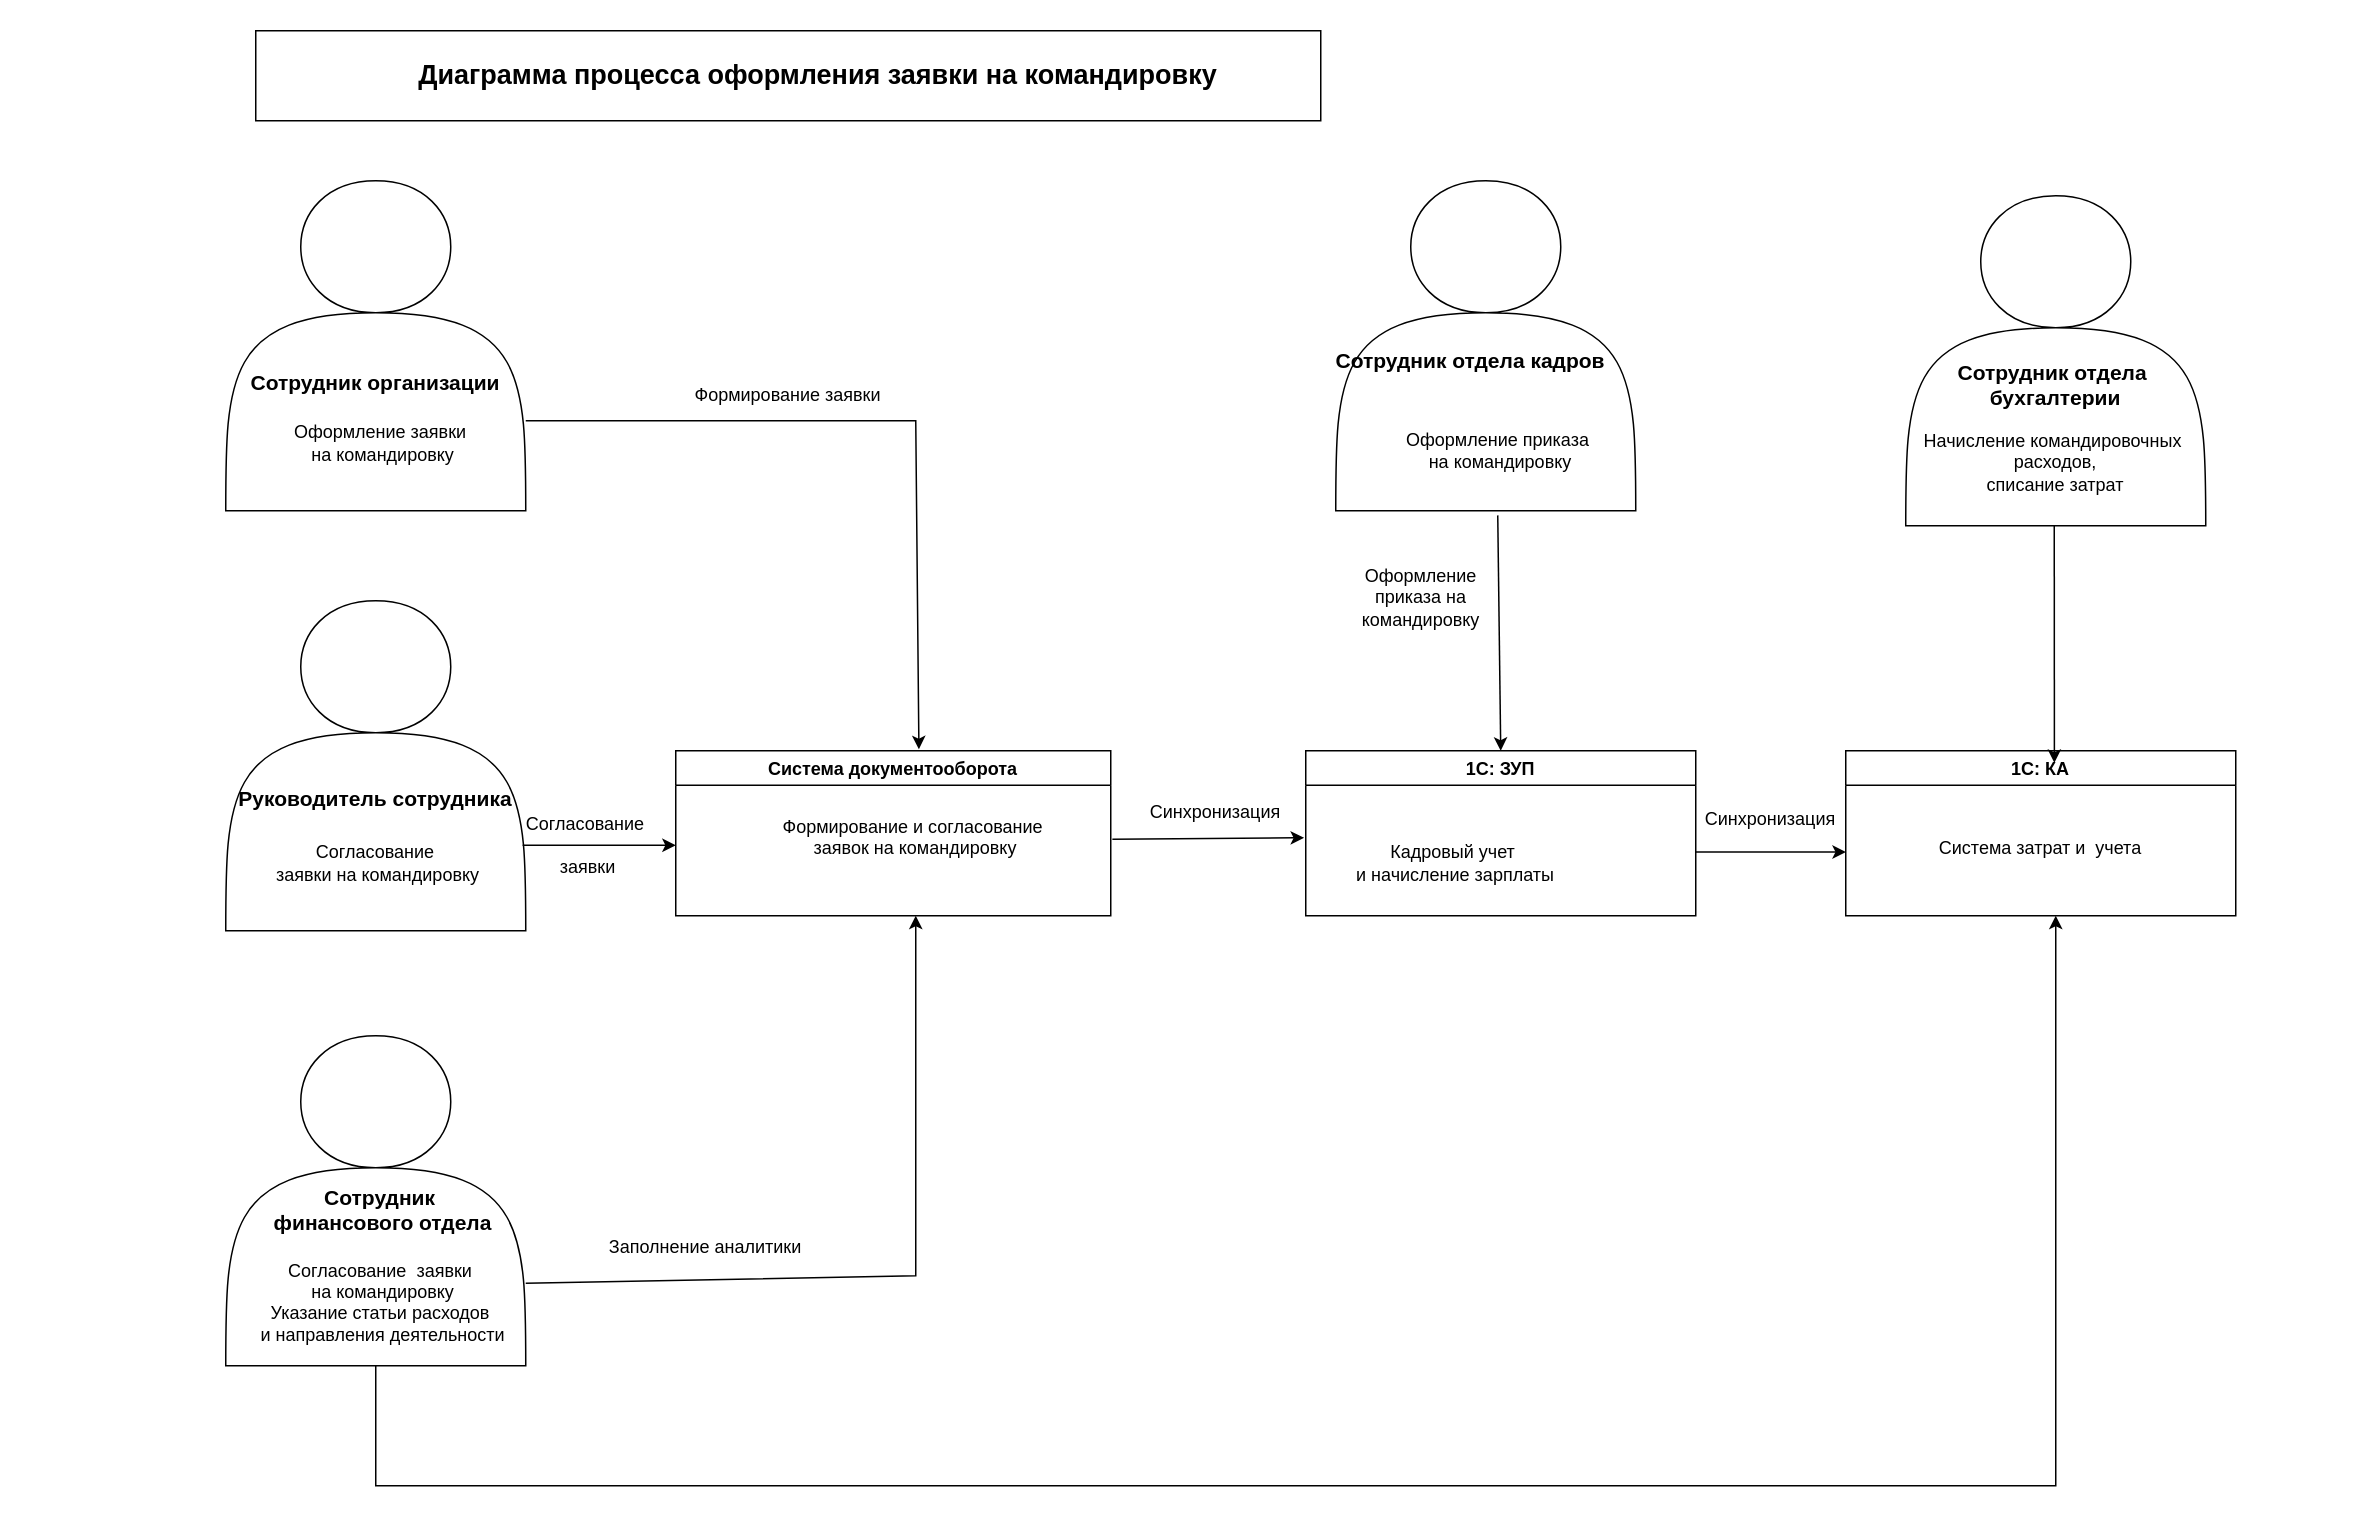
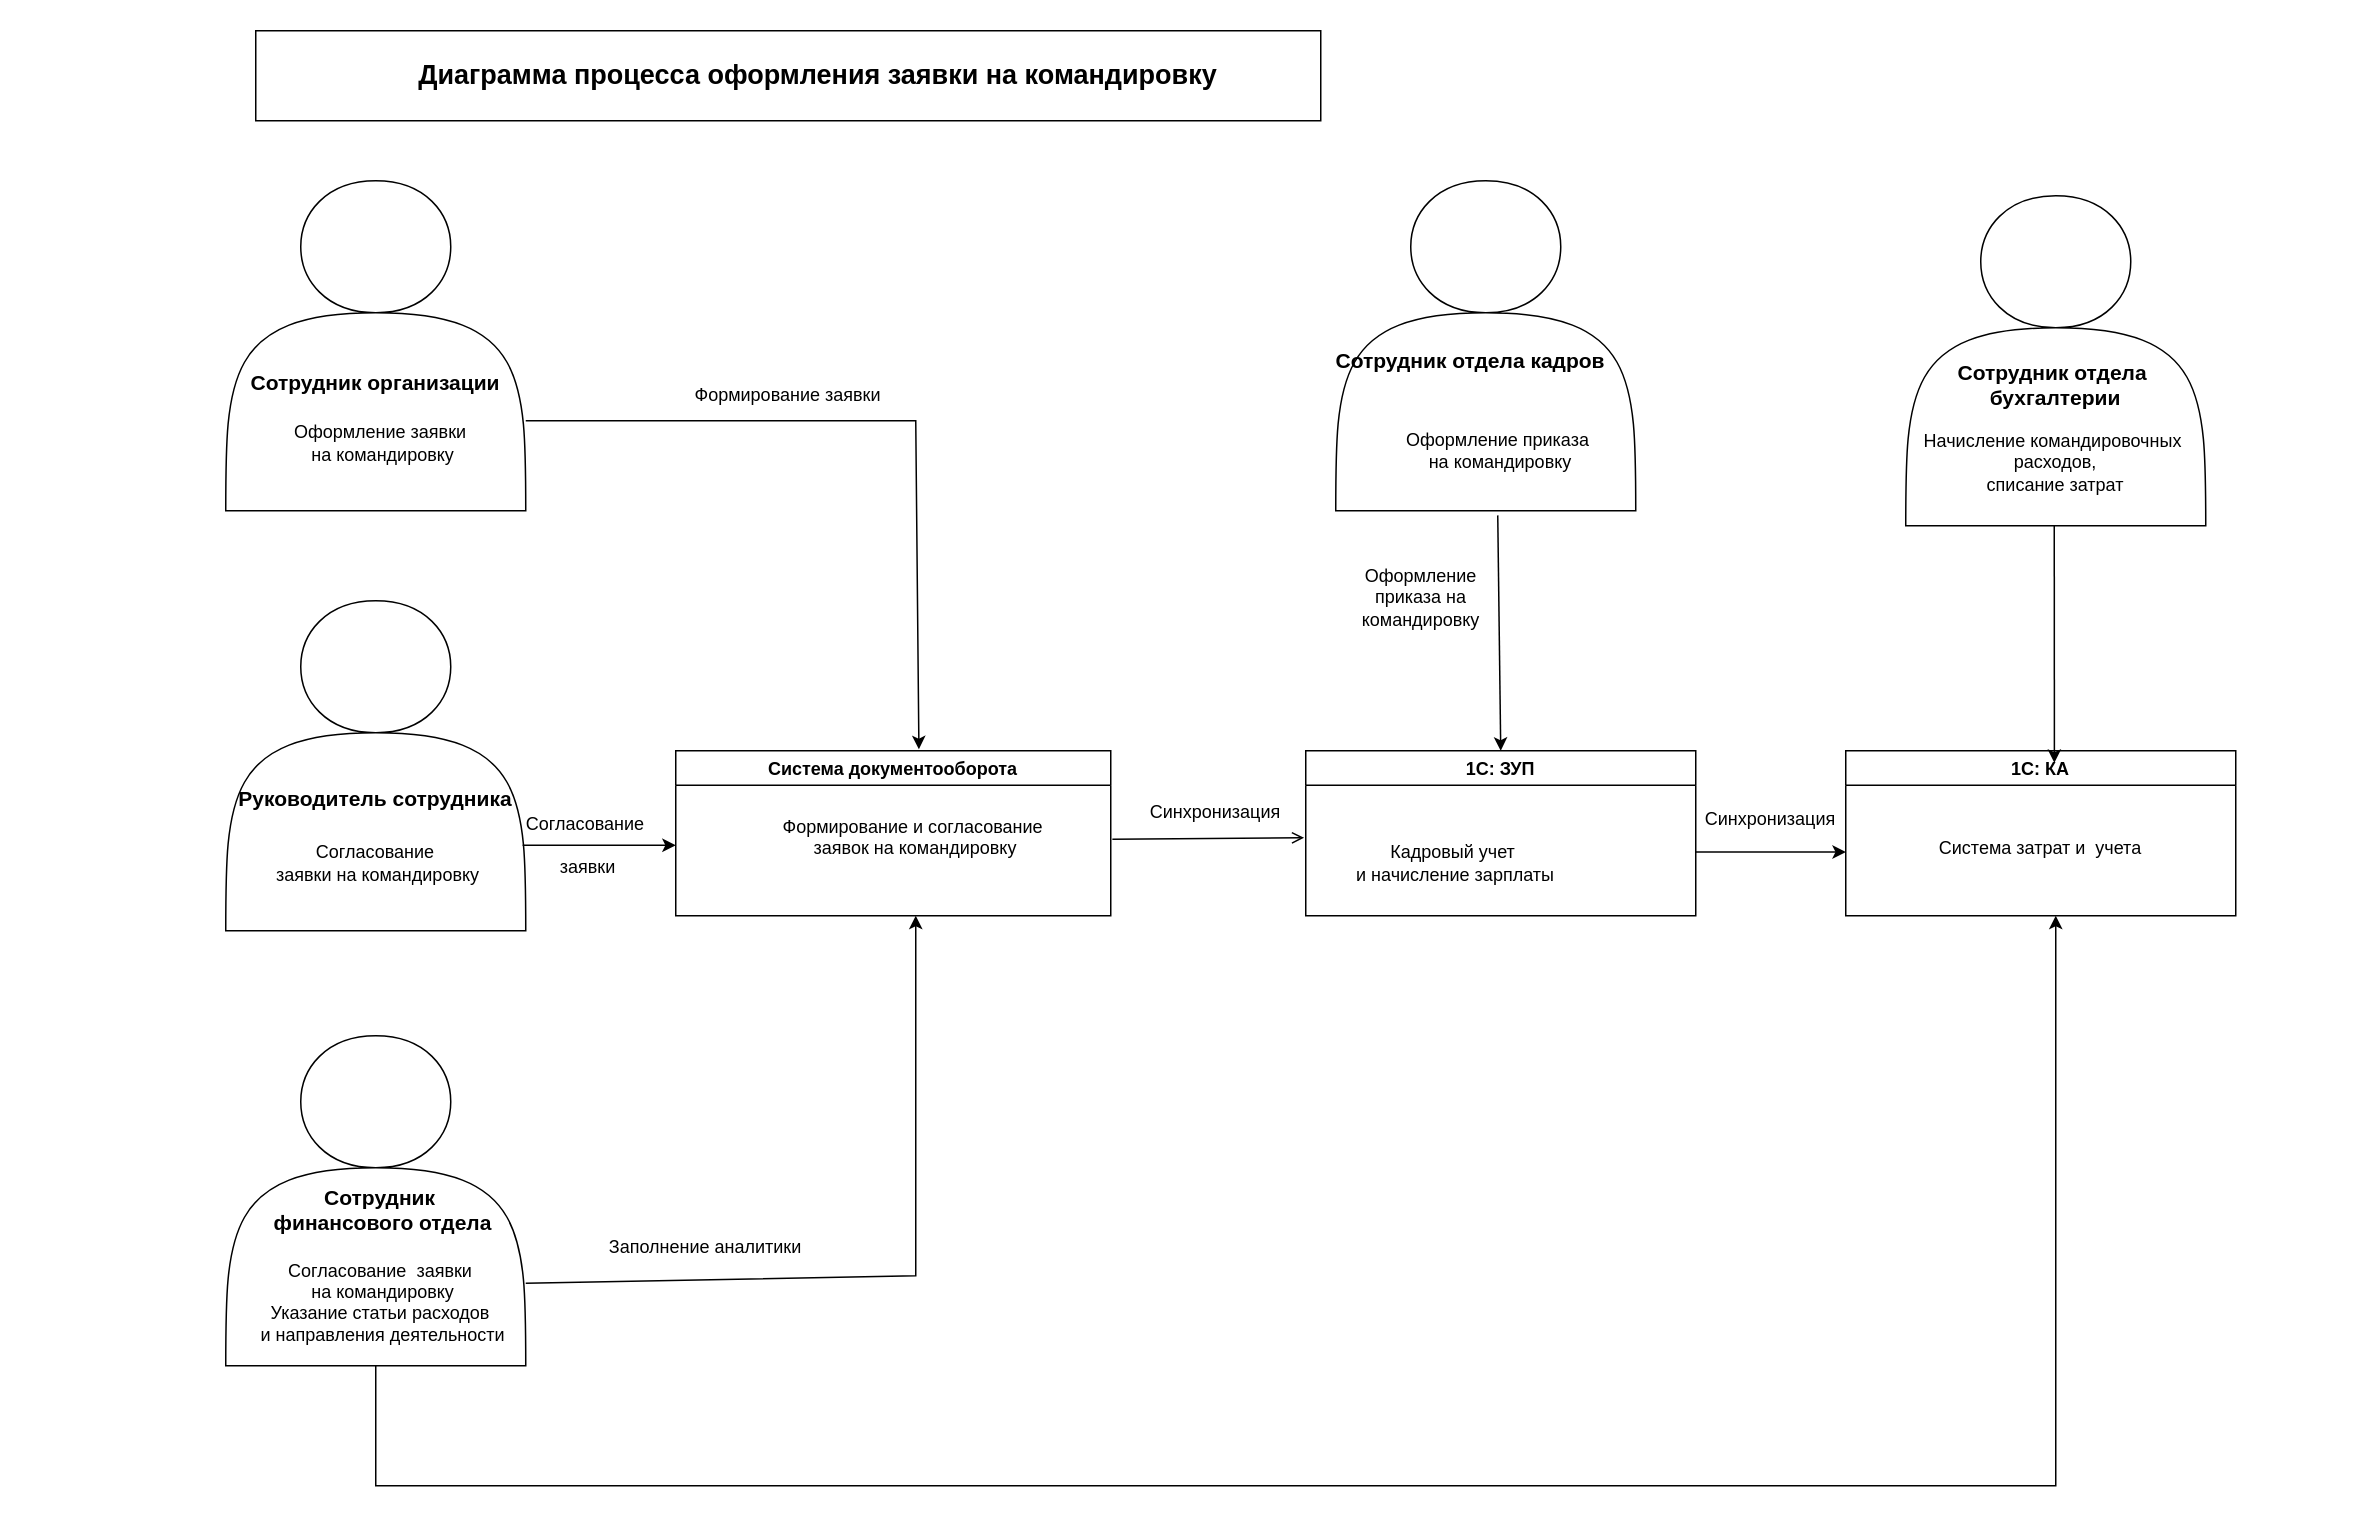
(1292, 838) -> (1294, 838)
